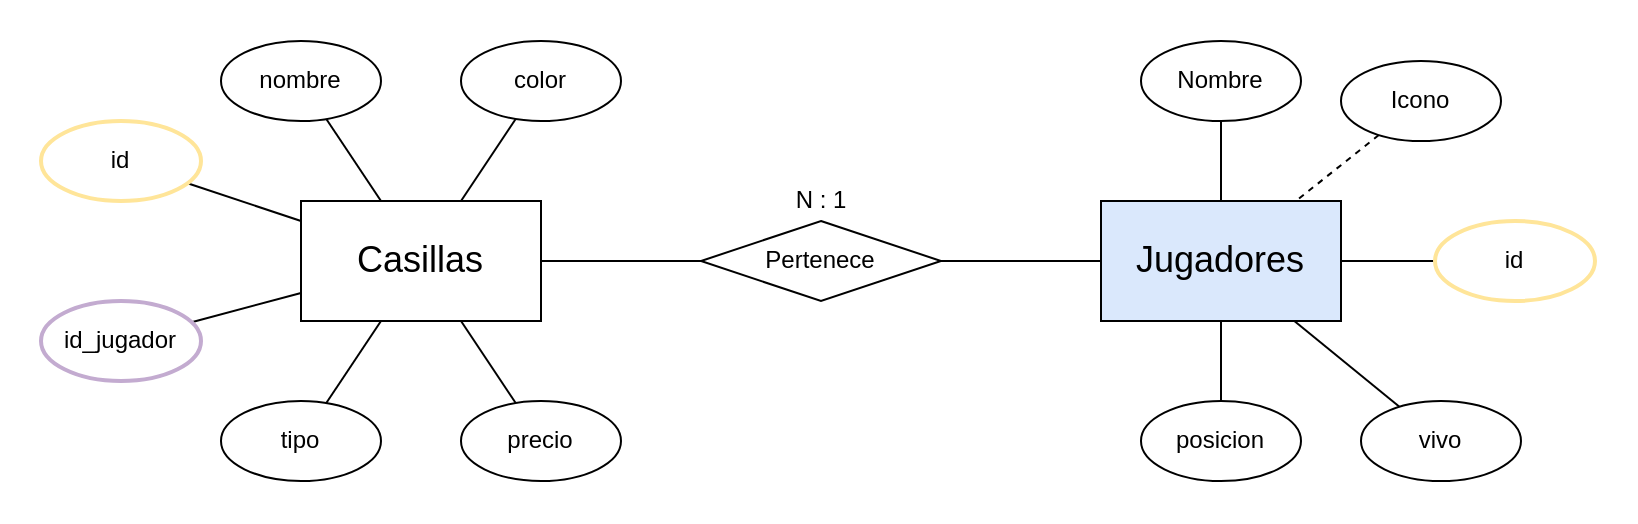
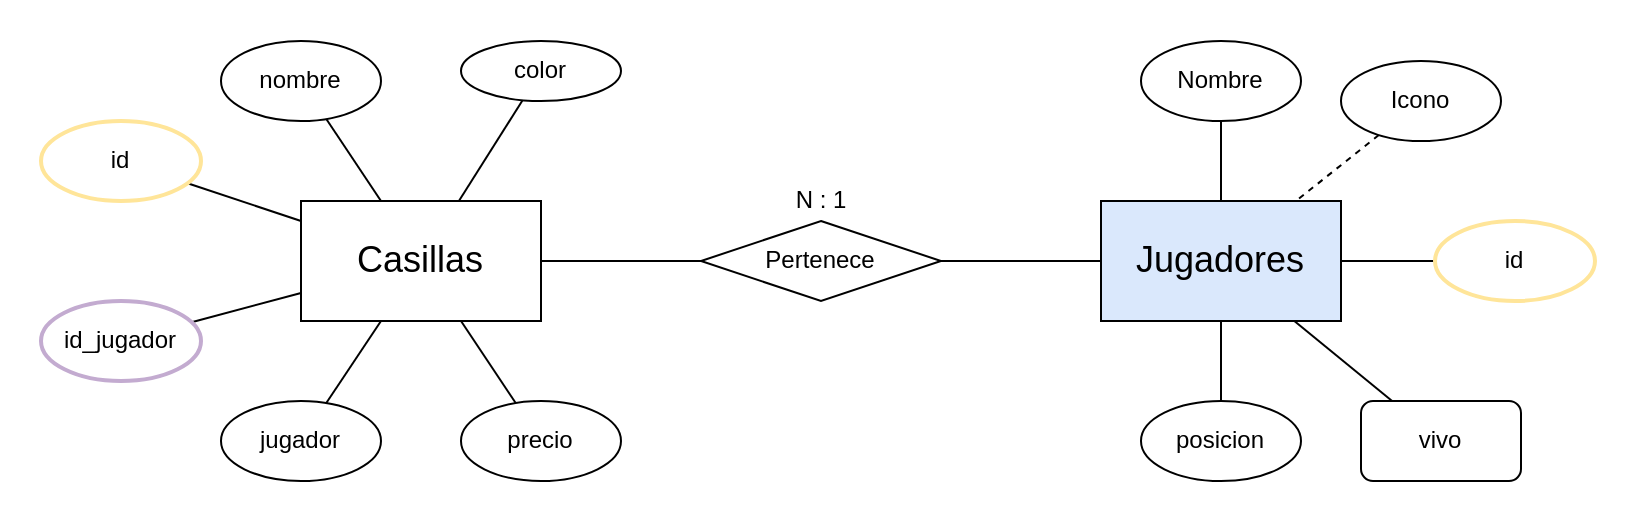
(541, 81) -> (541, 71)
(301, 441) -> (301, 441)
(1441, 441) -> (1441, 441)
